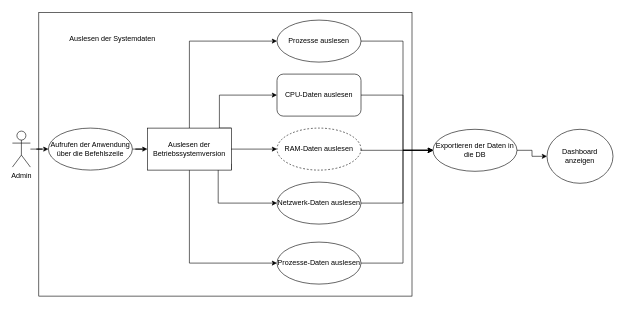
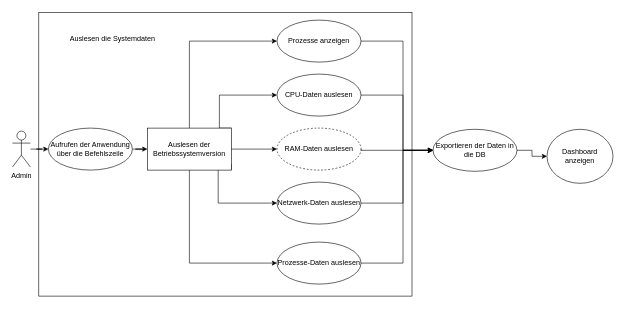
(113, 39) -> (113, 39)
(319, 41) -> (319, 41)
(319, 95) -> (319, 95)
